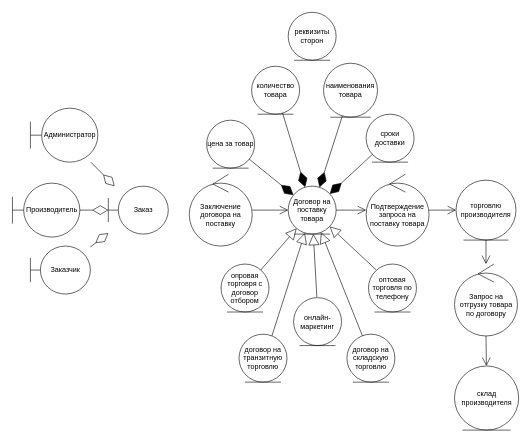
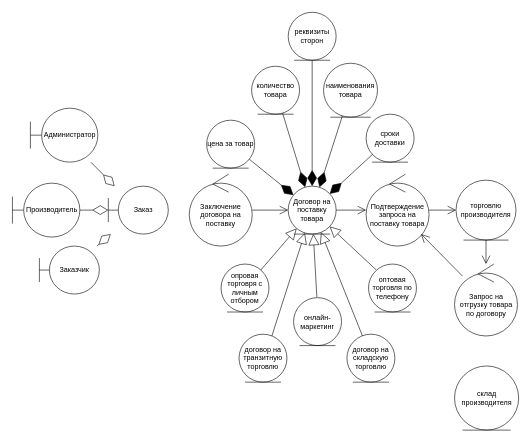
none -> (312, 169)
(60, 270) -> (69, 270)
(245, 288) -> (245, 288)
(487, 354) -> (436, 249)
